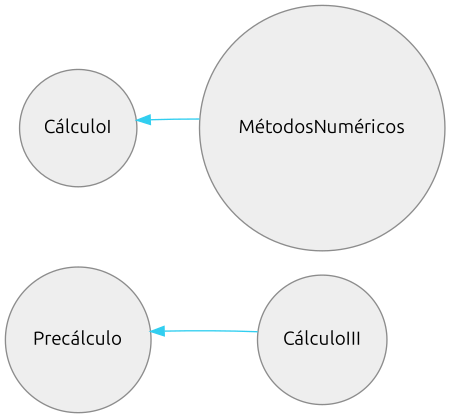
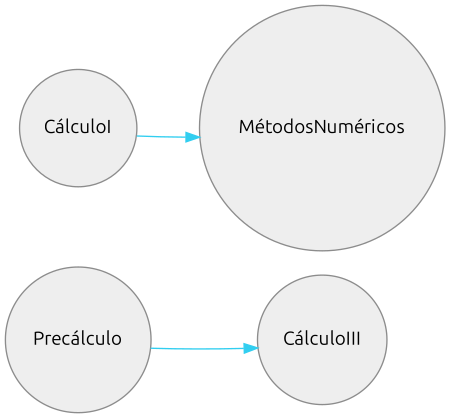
(175, 119) -> (161, 137)
(211, 331) -> (197, 349)
